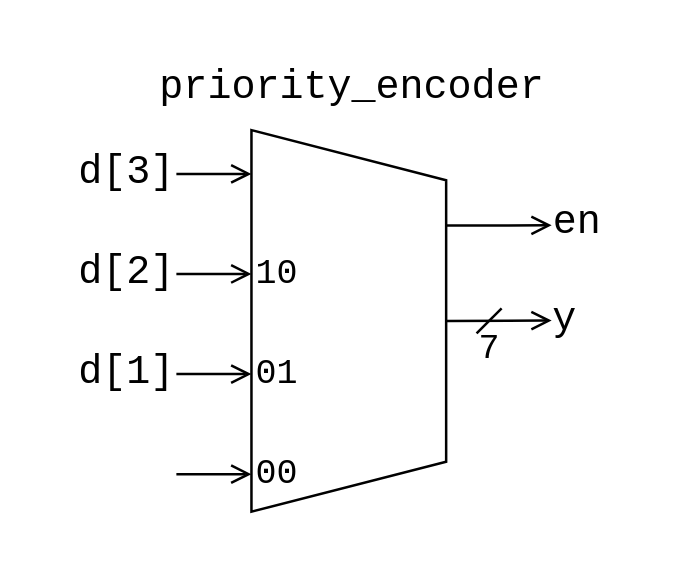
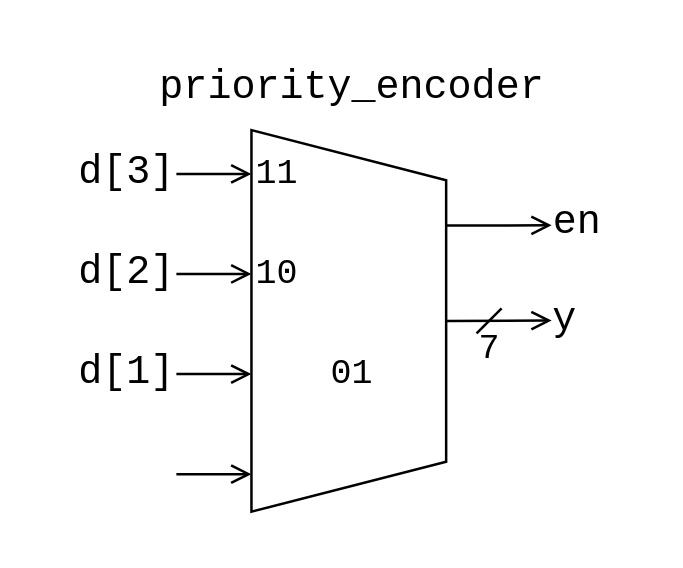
none -> (276, 174)
(276, 374) -> (351, 374)
(276, 474) -> none
